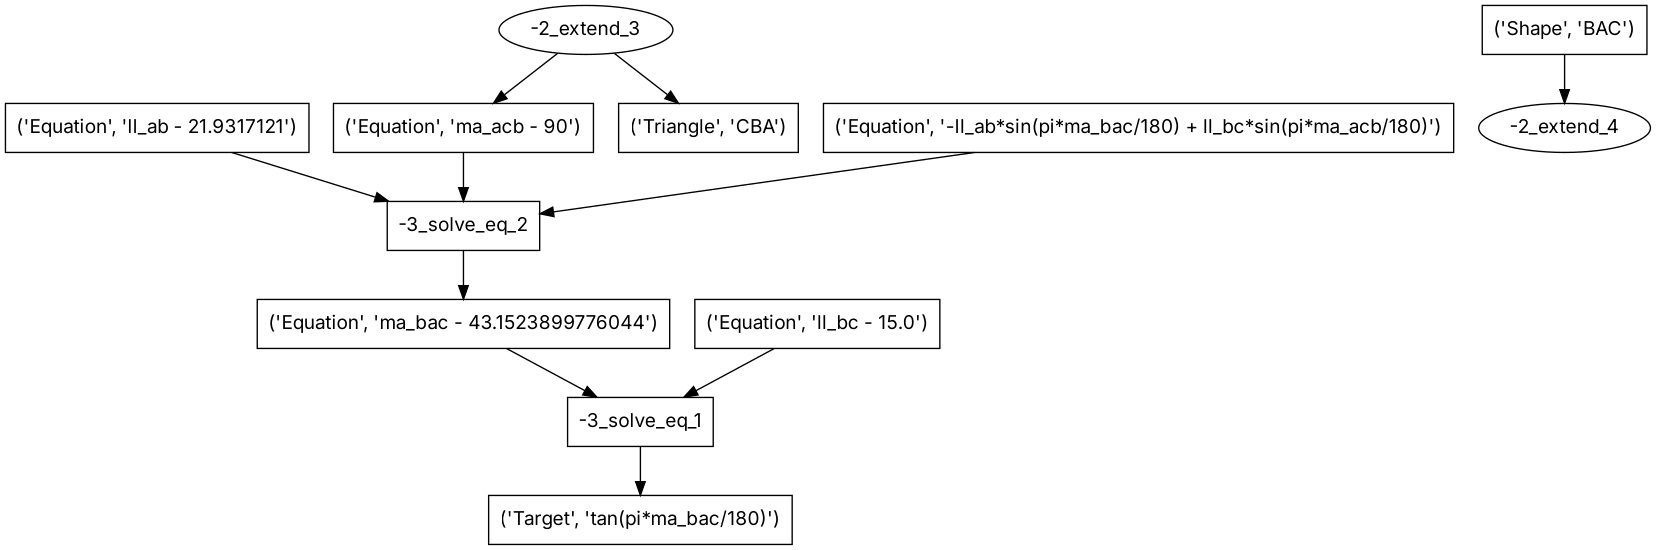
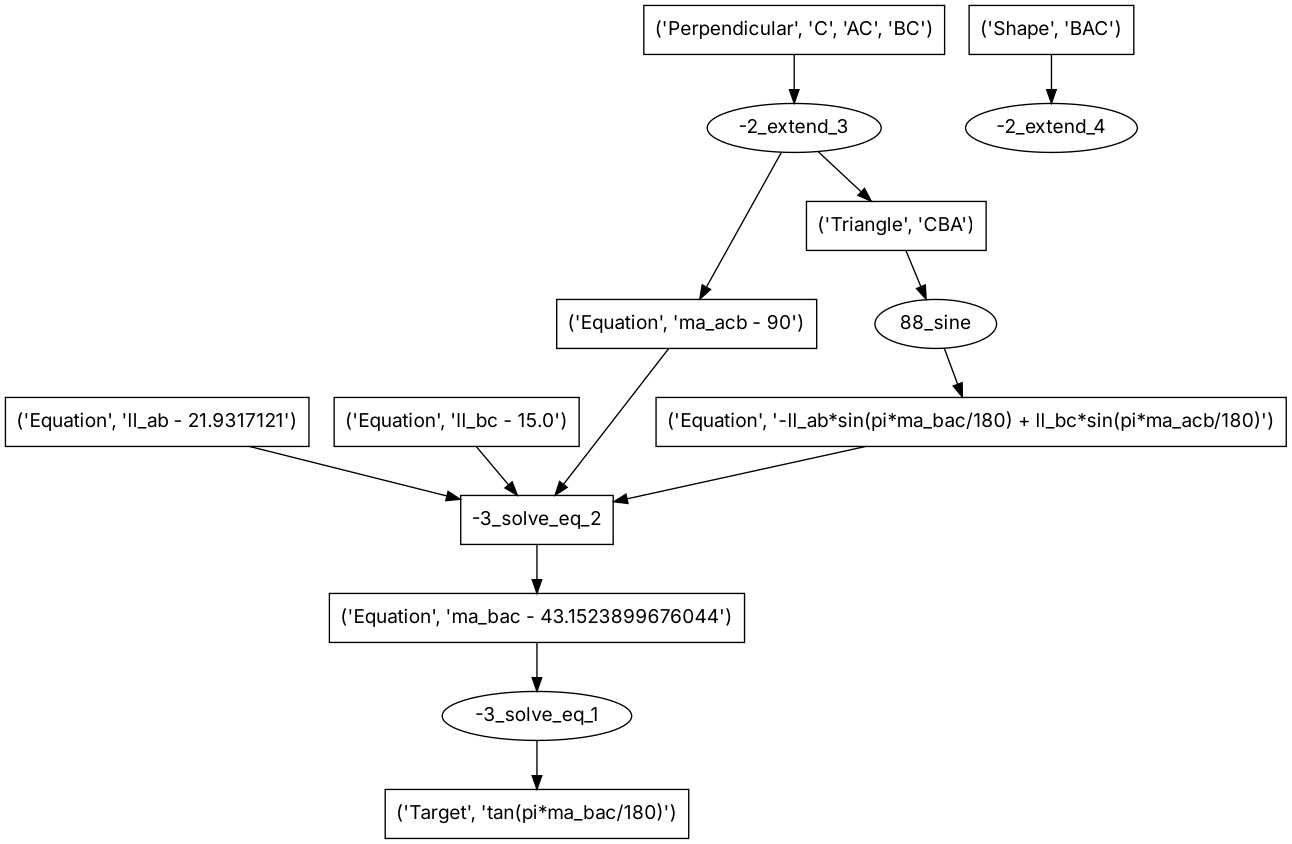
none -> (794, 30)
(463, 324) -> (537, 618)
none -> (936, 324)
(735, 370) -> (492, 466)
(640, 422) -> (537, 716)
